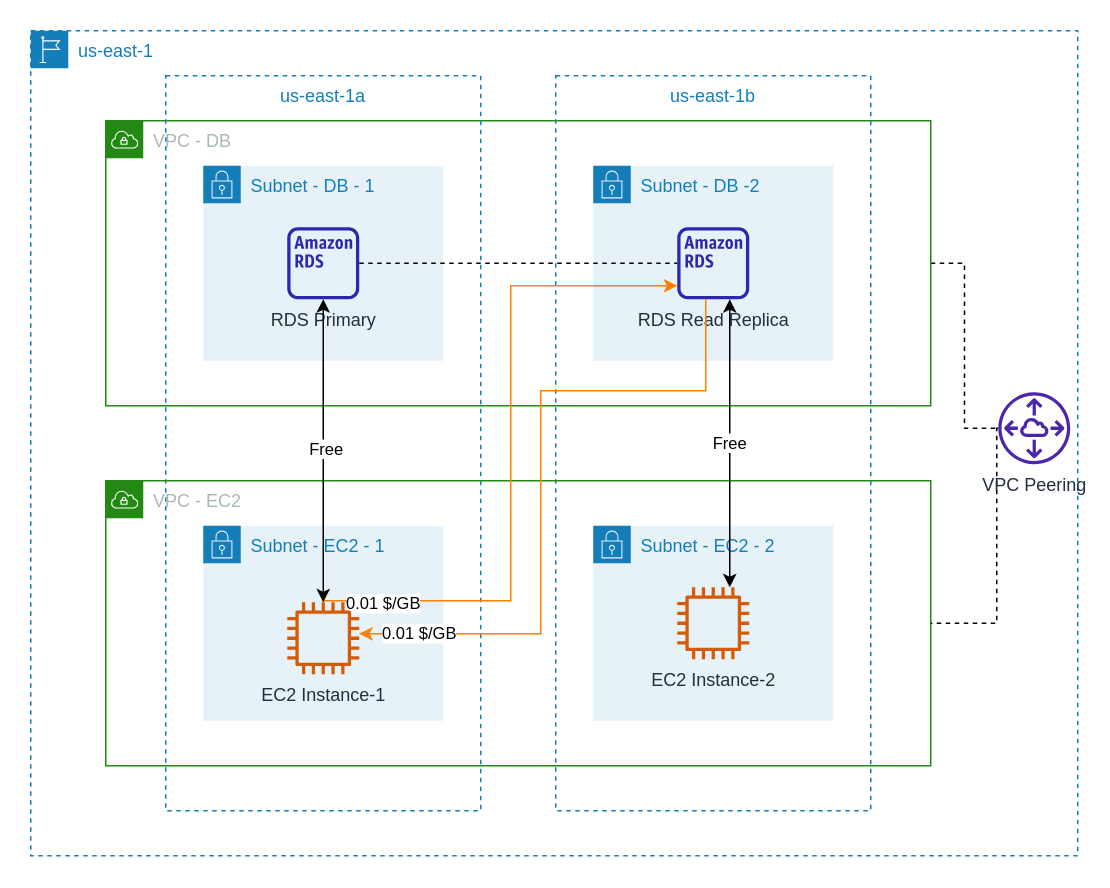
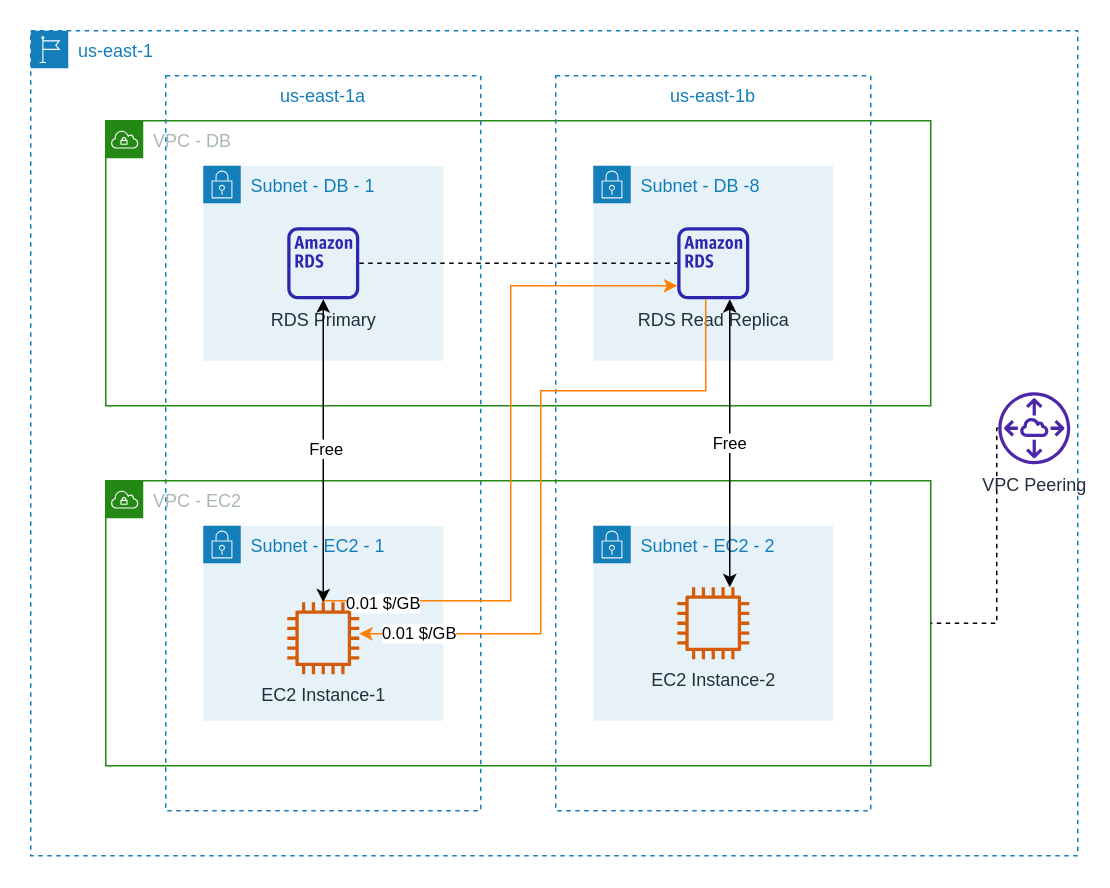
(705, 187) -> (705, 187)
(965, 344) -> none
